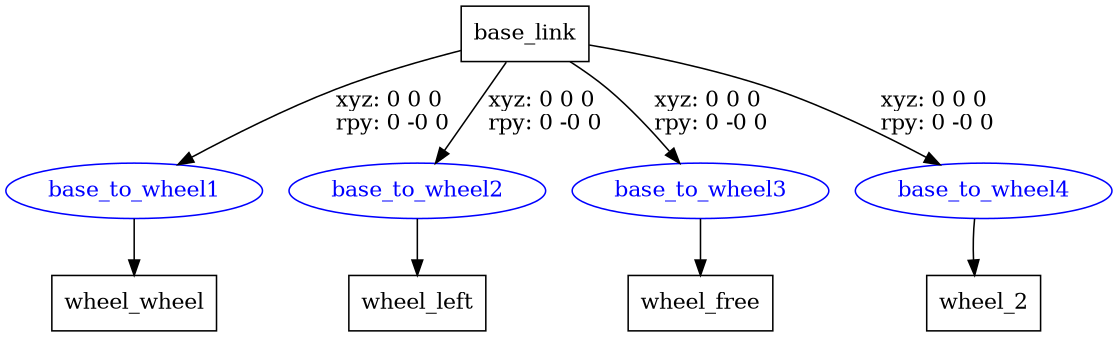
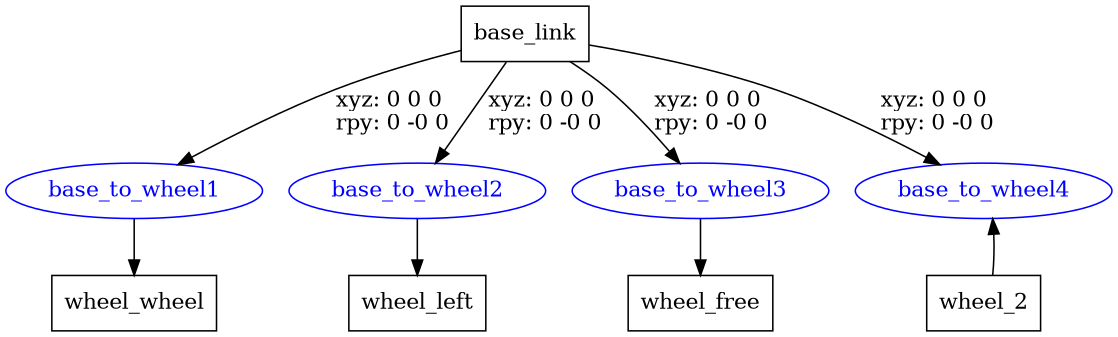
(973, 239) -> (994, 255)
